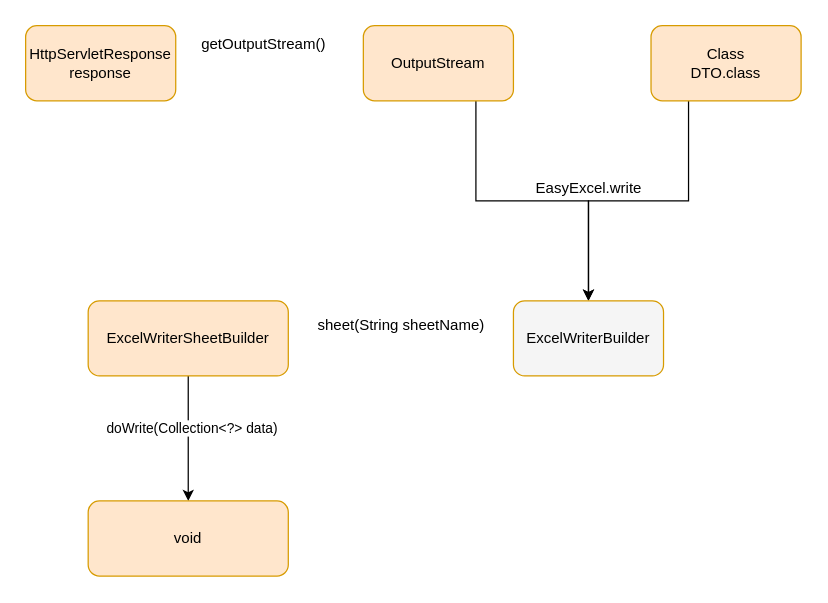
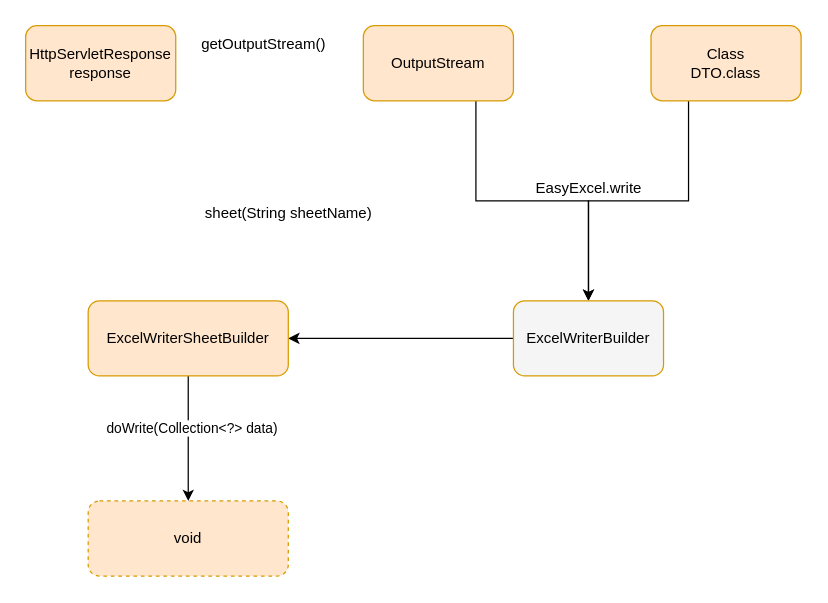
(401, 326) -> (288, 213)
none -> (405, 338)
(188, 538) -> (188, 538)
